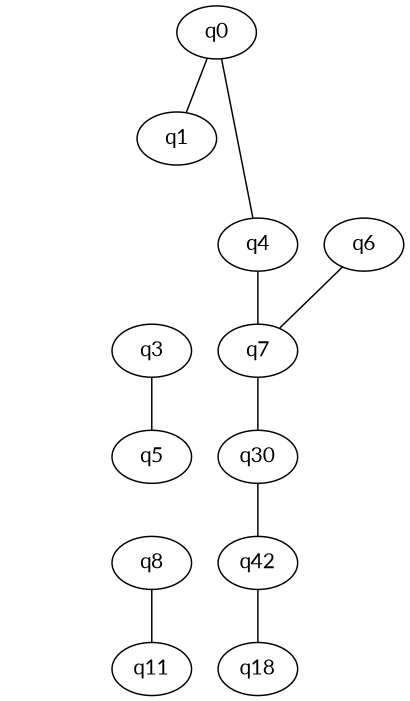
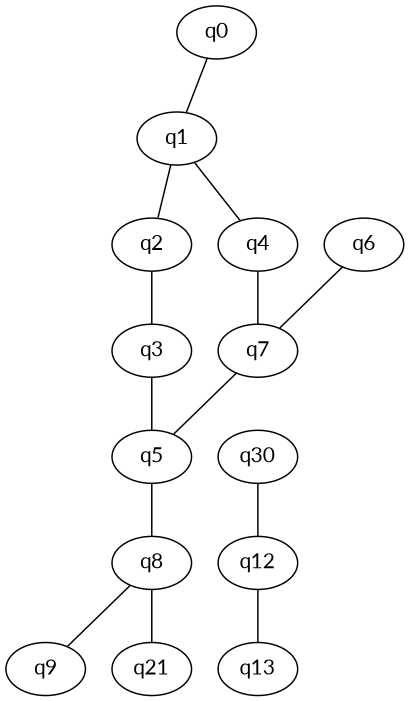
(237, 138) -> (217, 192)
none -> (152, 245)
(258, 404) -> (205, 404)
none -> (152, 510)
(258, 563) -> (258, 563)
none -> (46, 669)
(152, 669) -> (152, 669)
(258, 669) -> (258, 669)
